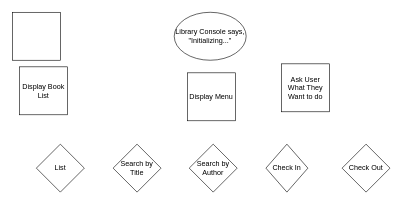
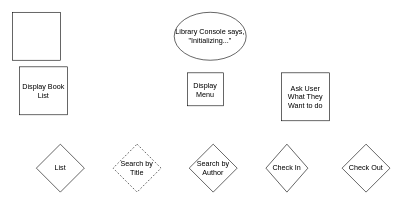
(306, 88) -> (306, 97)
(212, 97) -> (206, 89)
(137, 168) -> (137, 168)
